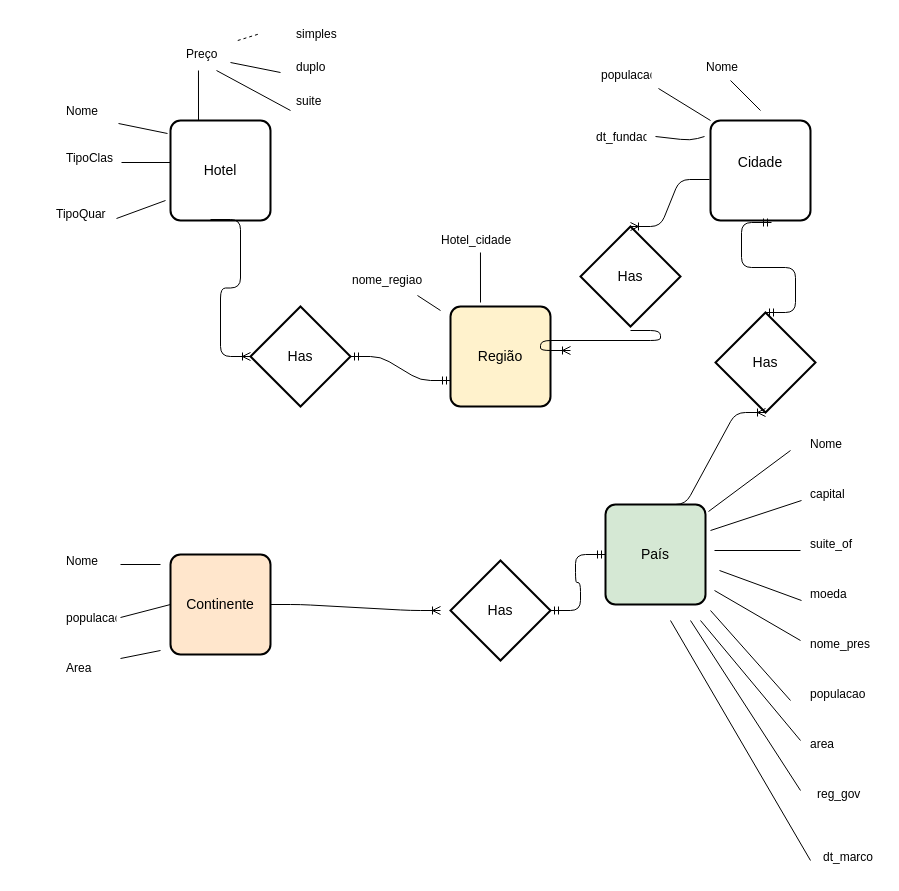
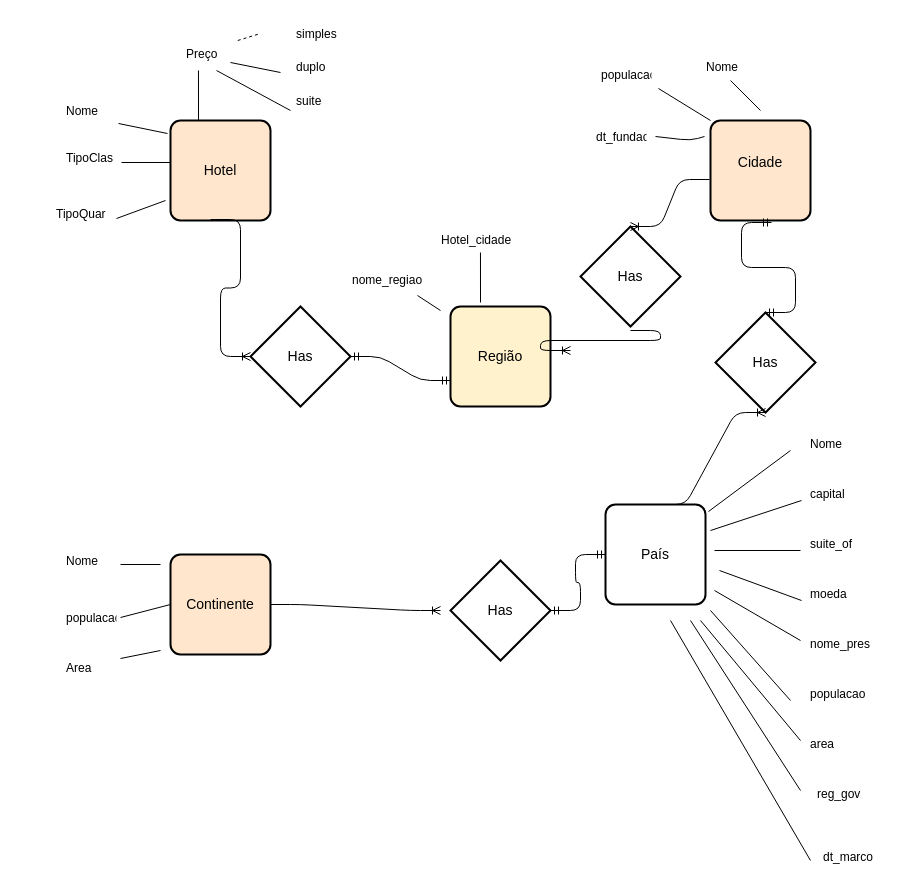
(221, 171) -> (221, 171)
(761, 171) -> (761, 171)
(656, 555) -> (656, 555)
